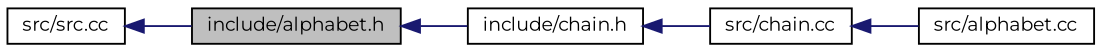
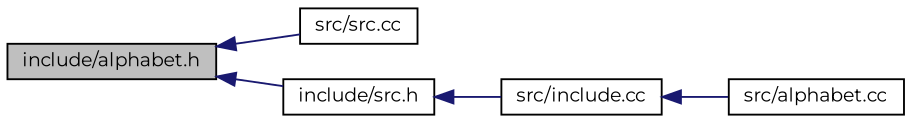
(168, 26) -> (268, 39)
(555, 26) -> (359, 97)
(781, 26) -> (582, 97)
